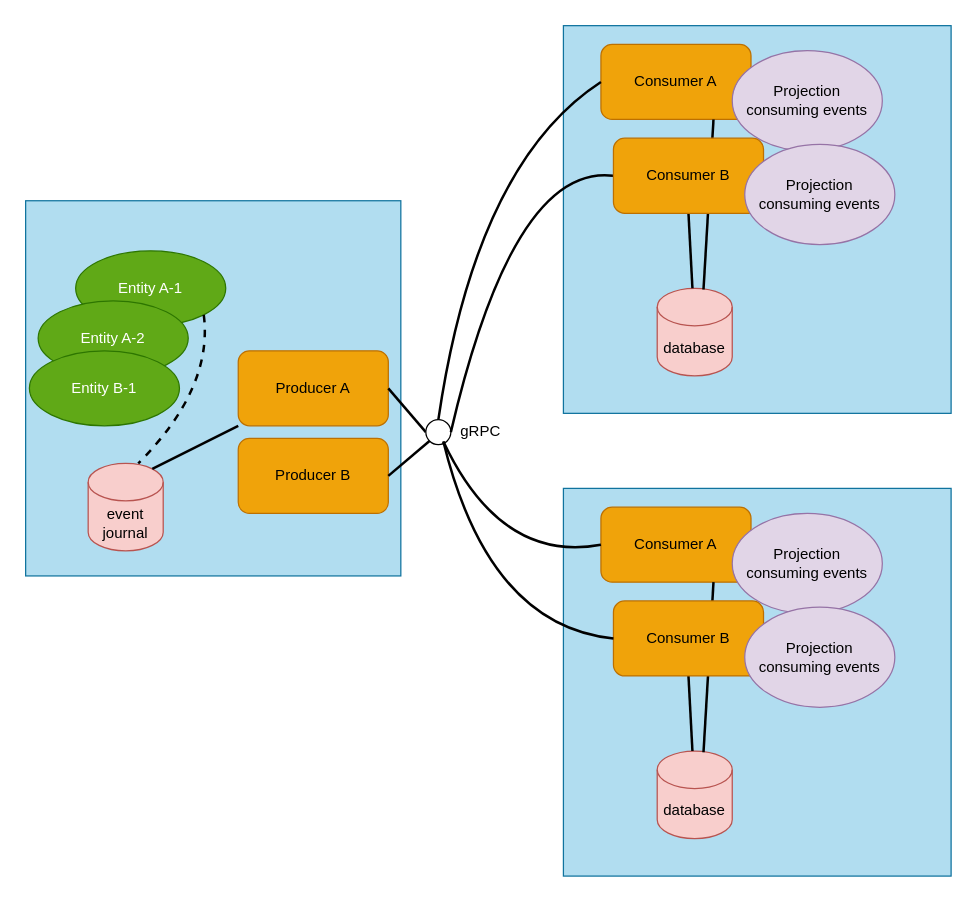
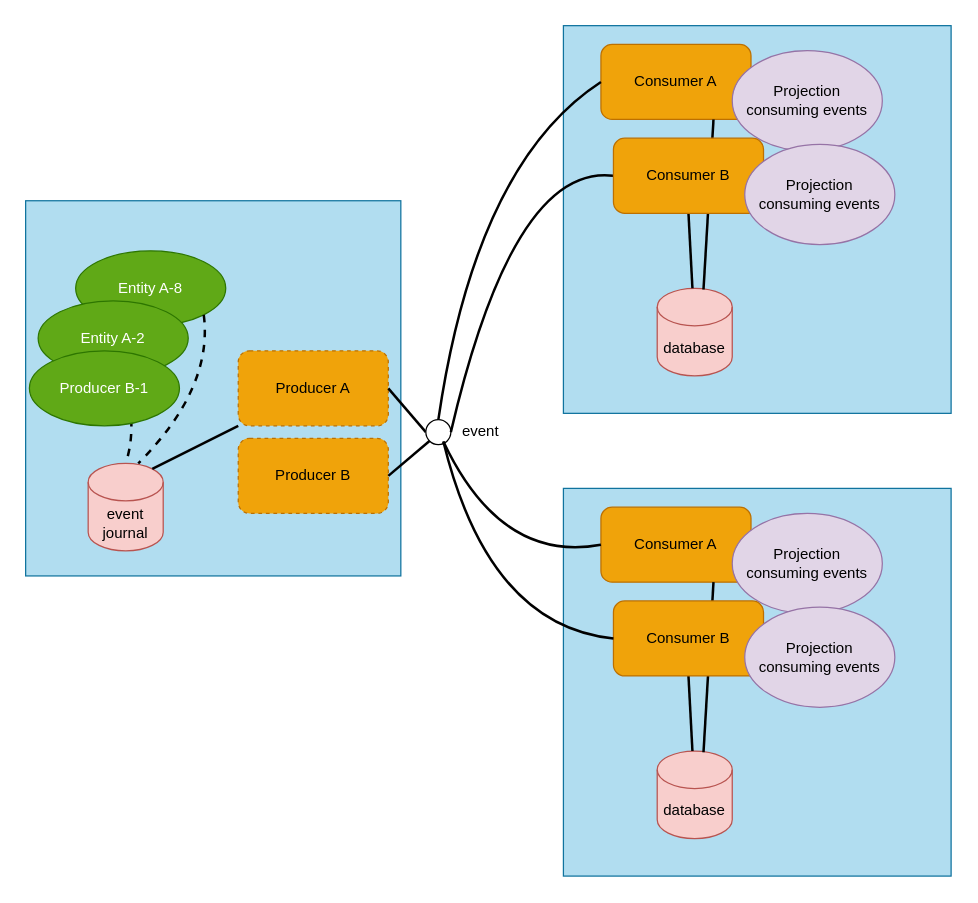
(151, 288) -> (151, 288)
(104, 388) -> (104, 388)
(313, 388) -> (313, 388)
(481, 432) -> (481, 432)
none -> (131, 439)
(313, 476) -> (313, 476)
